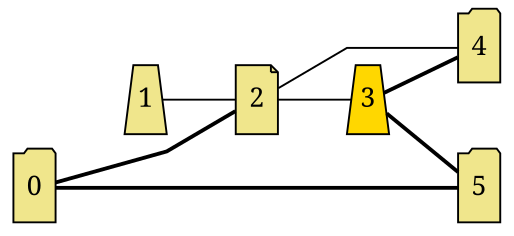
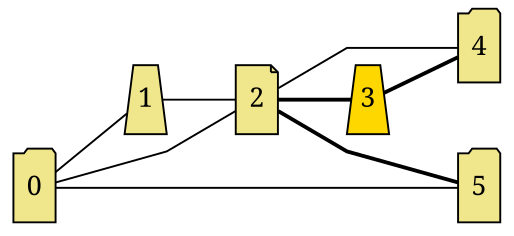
(315, 100) -> (315, 100)
none -> (91, 143)
(422, 143) -> (364, 156)
(150, 156) -> (150, 156)
(257, 188) -> (257, 188)
